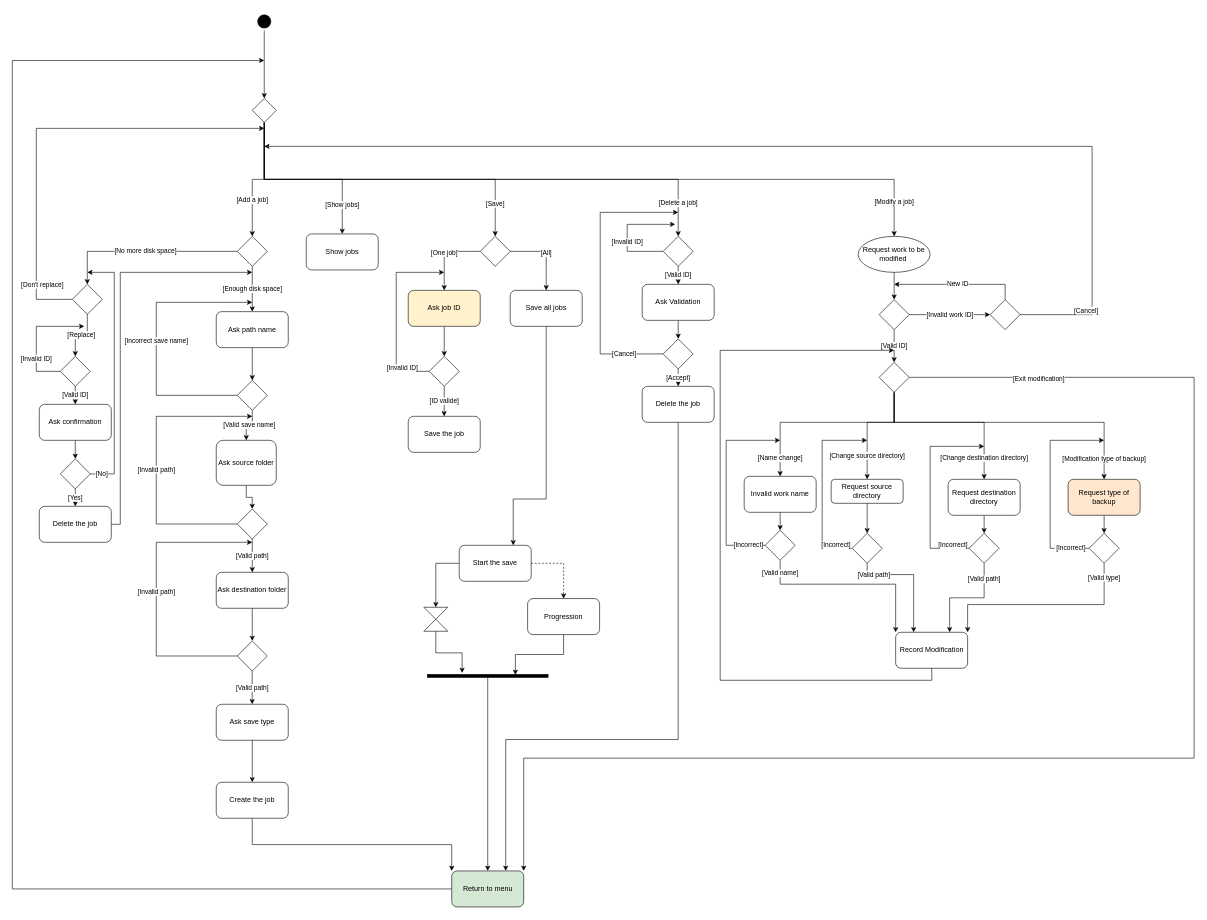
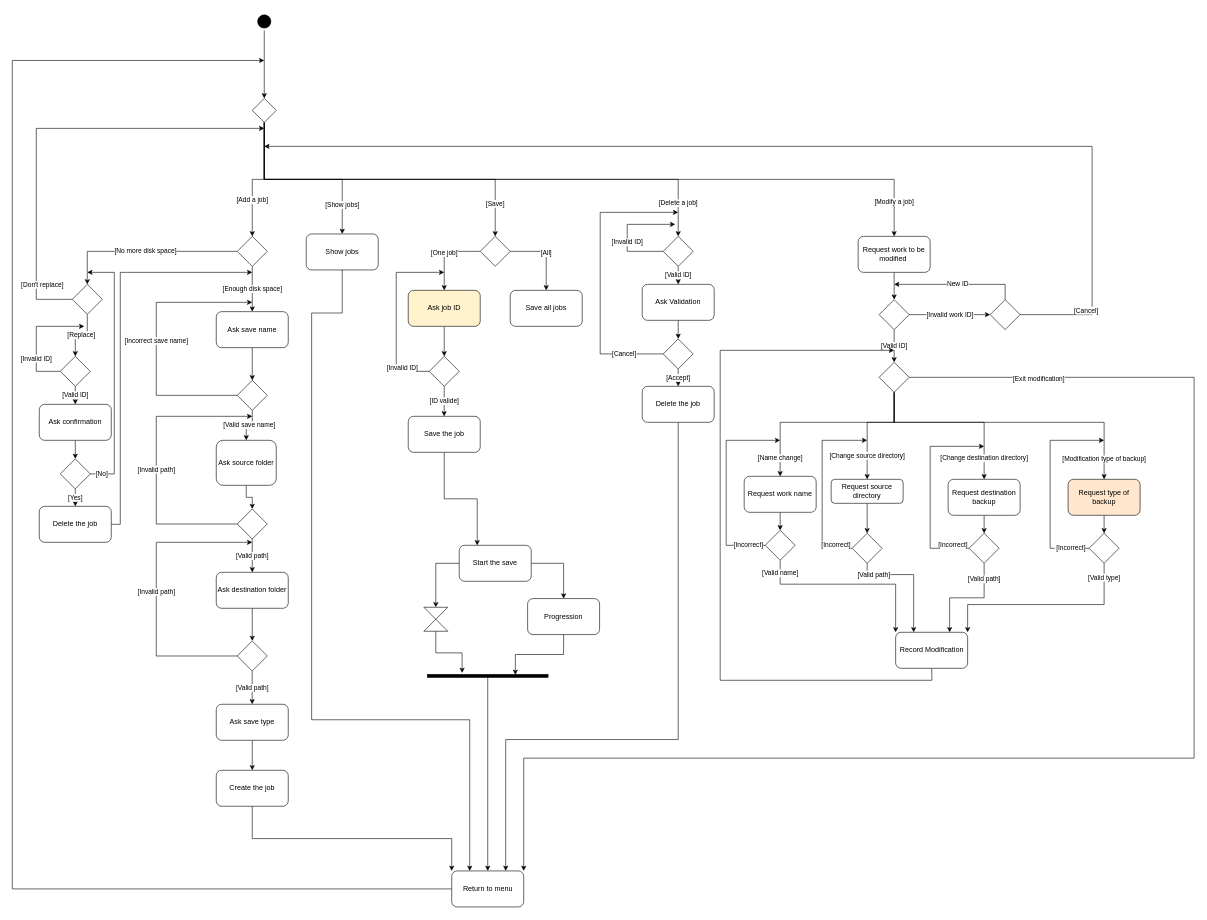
(894, 254) -> (894, 254)
(252, 330) -> (252, 330)
(780, 494) -> (780, 494)
(984, 497) -> (984, 497)
none -> (444, 498)
(513, 499) -> none
none -> (312, 516)
(562, 563) -> (562, 563)
(252, 800) -> (252, 788)
(488, 889) -> (488, 889)
